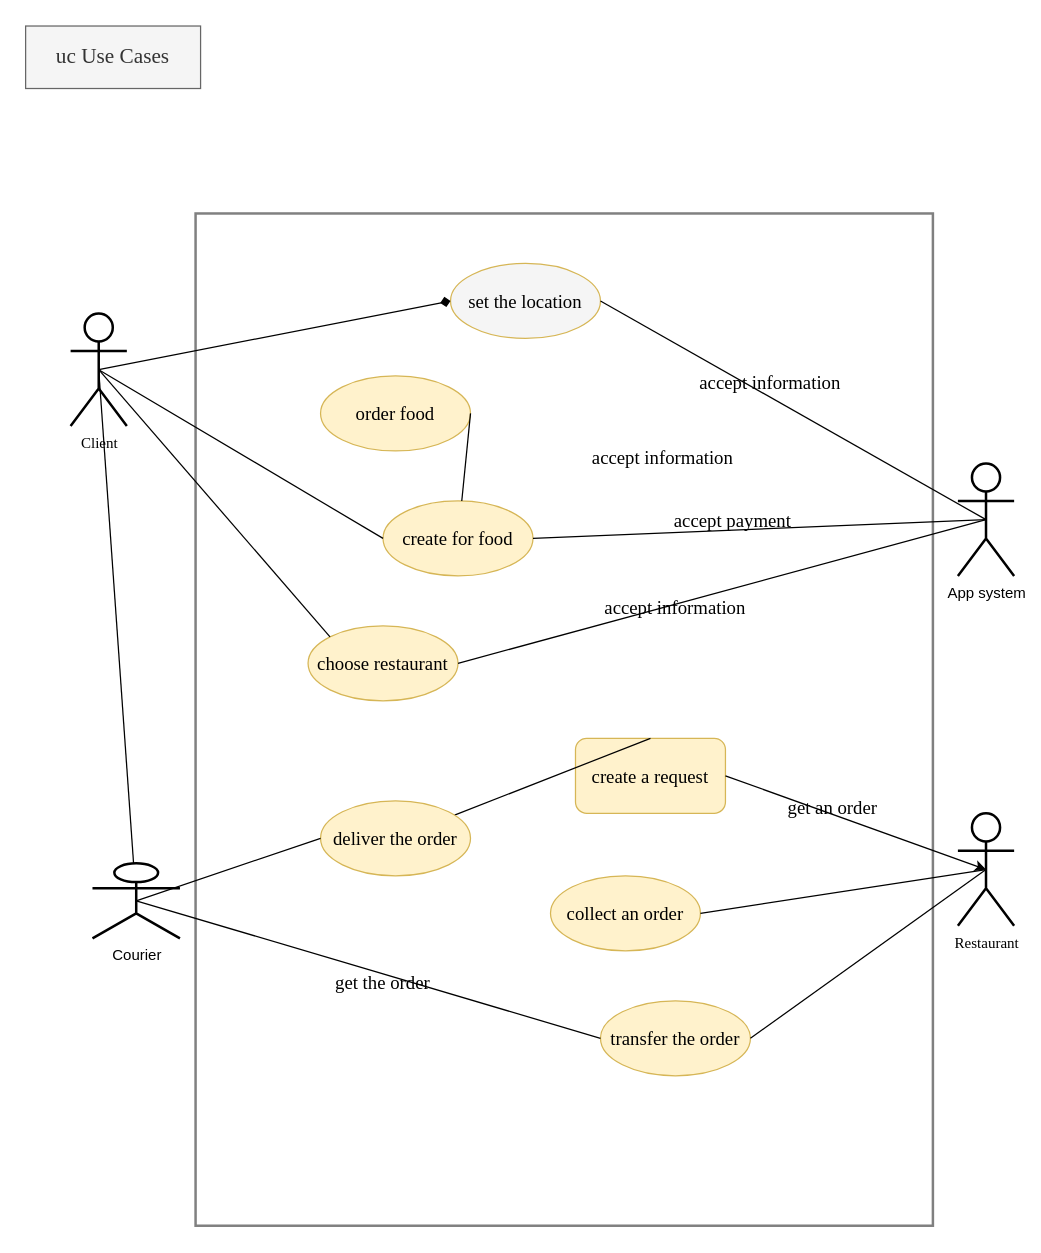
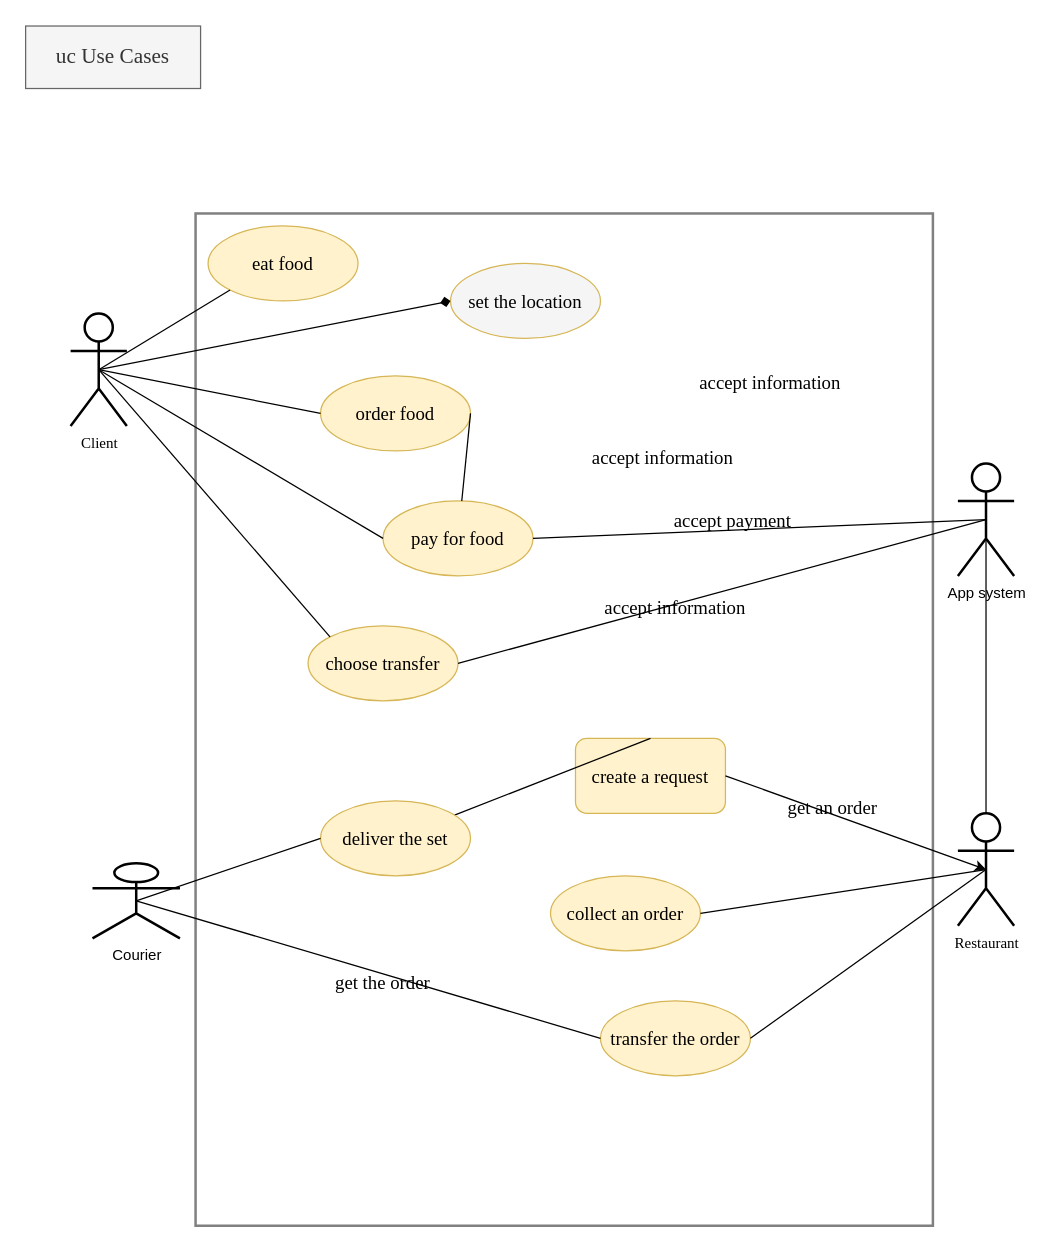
none -> (283, 263)
none -> (179, 320)
(792, 409) -> (986, 678)
(458, 538) -> (458, 538)
(117, 629) -> (212, 392)
(383, 663) -> (383, 663)
(396, 838) -> (396, 838)
